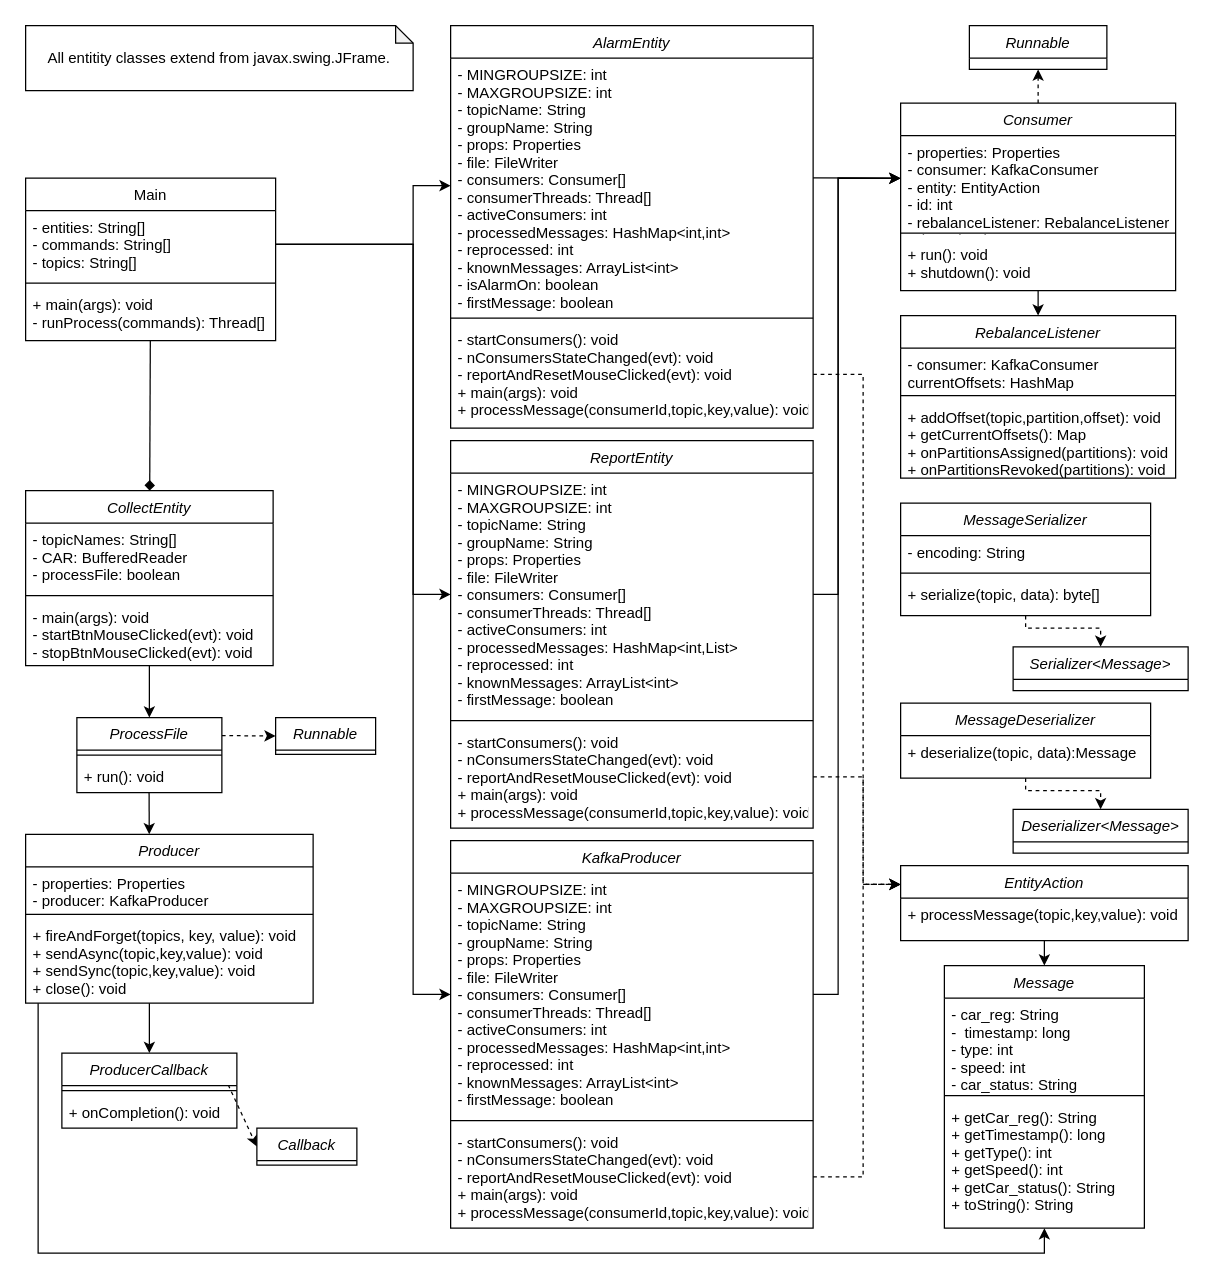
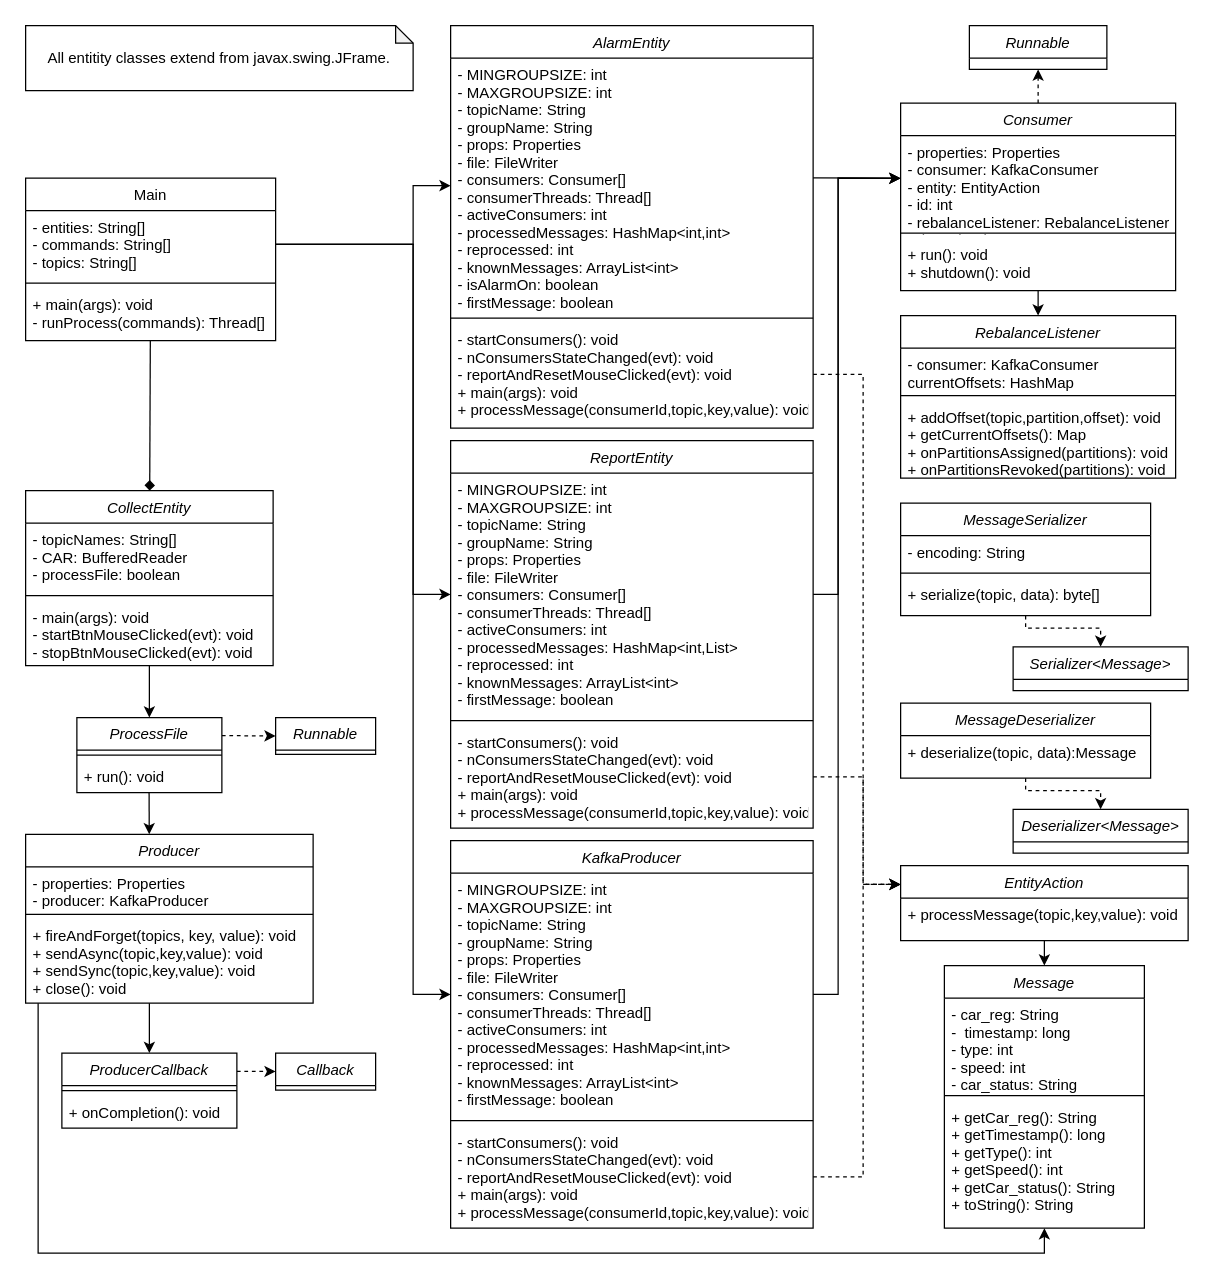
(307, 1147) -> (326, 1072)
